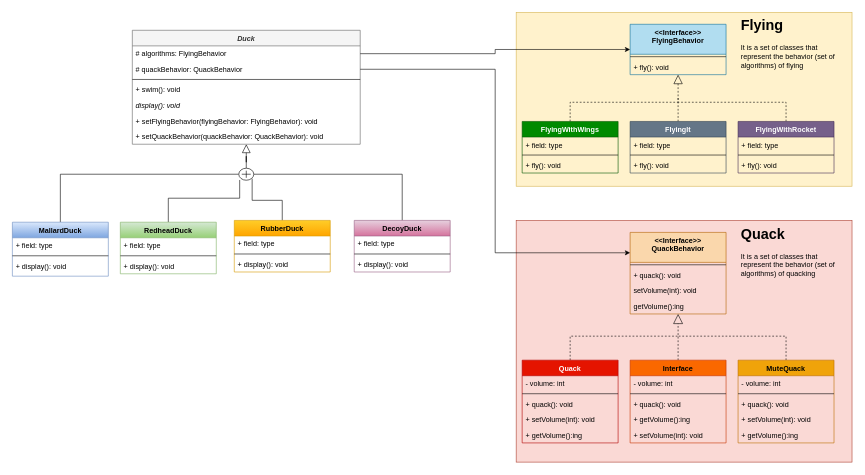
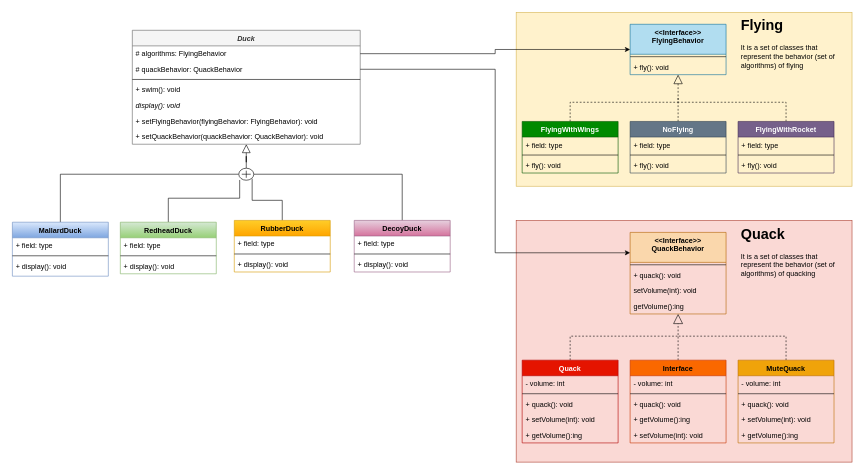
(678, 130) -> (678, 130)
